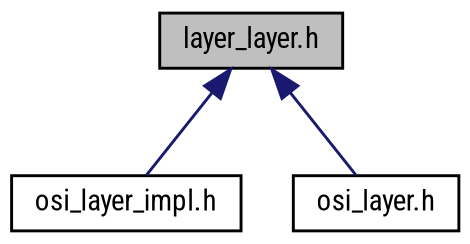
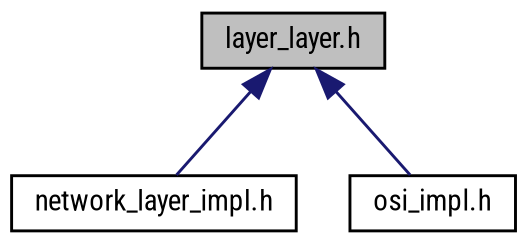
(126, 203) -> (154, 203)
(376, 203) -> (433, 203)
